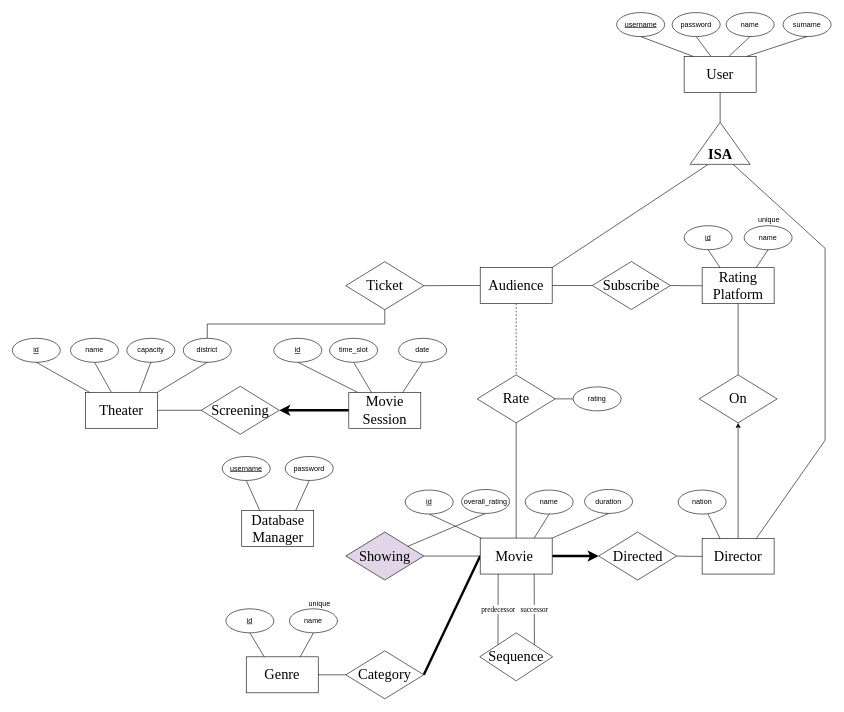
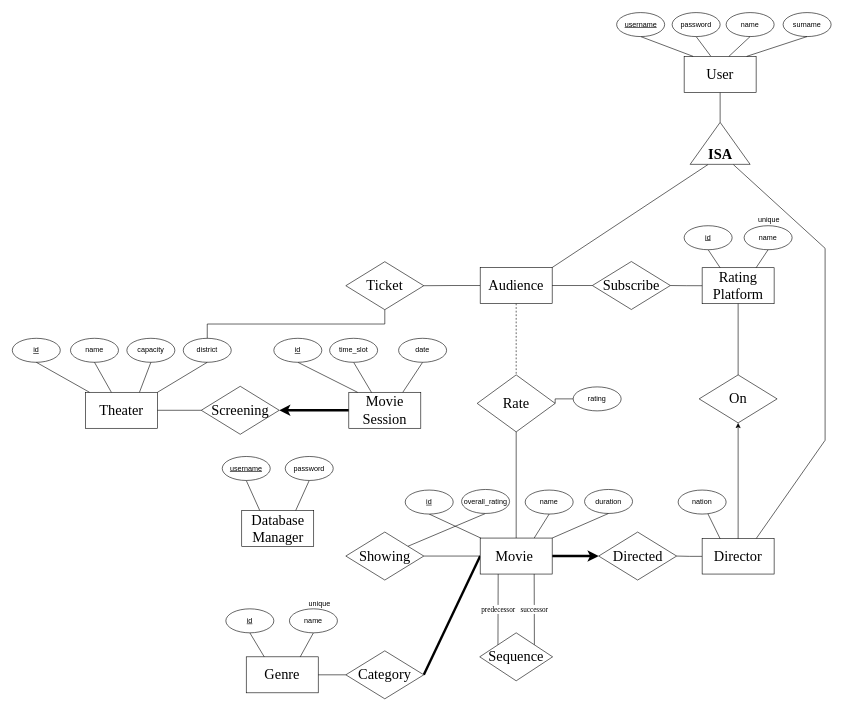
(516, 399) -> (516, 403)
(385, 556) -> (385, 556)
